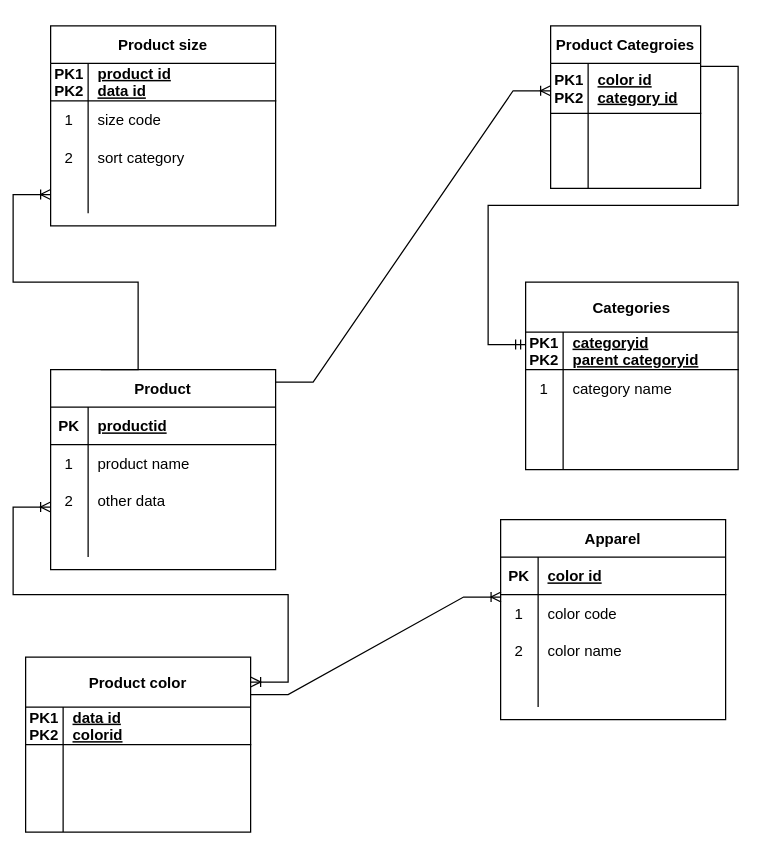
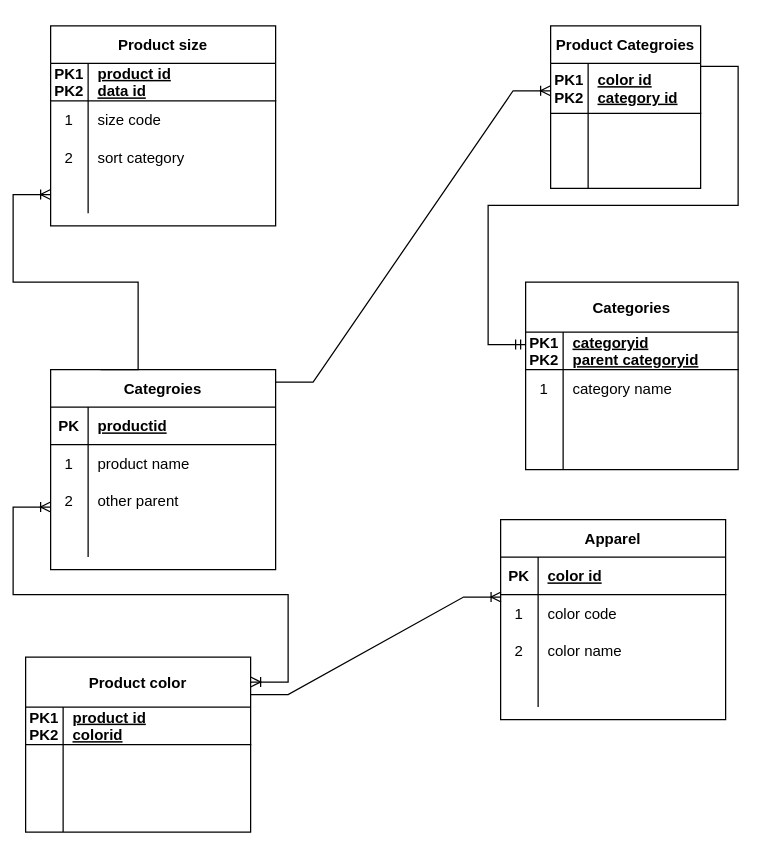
(163, 389) -> (163, 389)
(138, 501) -> (146, 501)
(98, 718) -> (111, 718)
